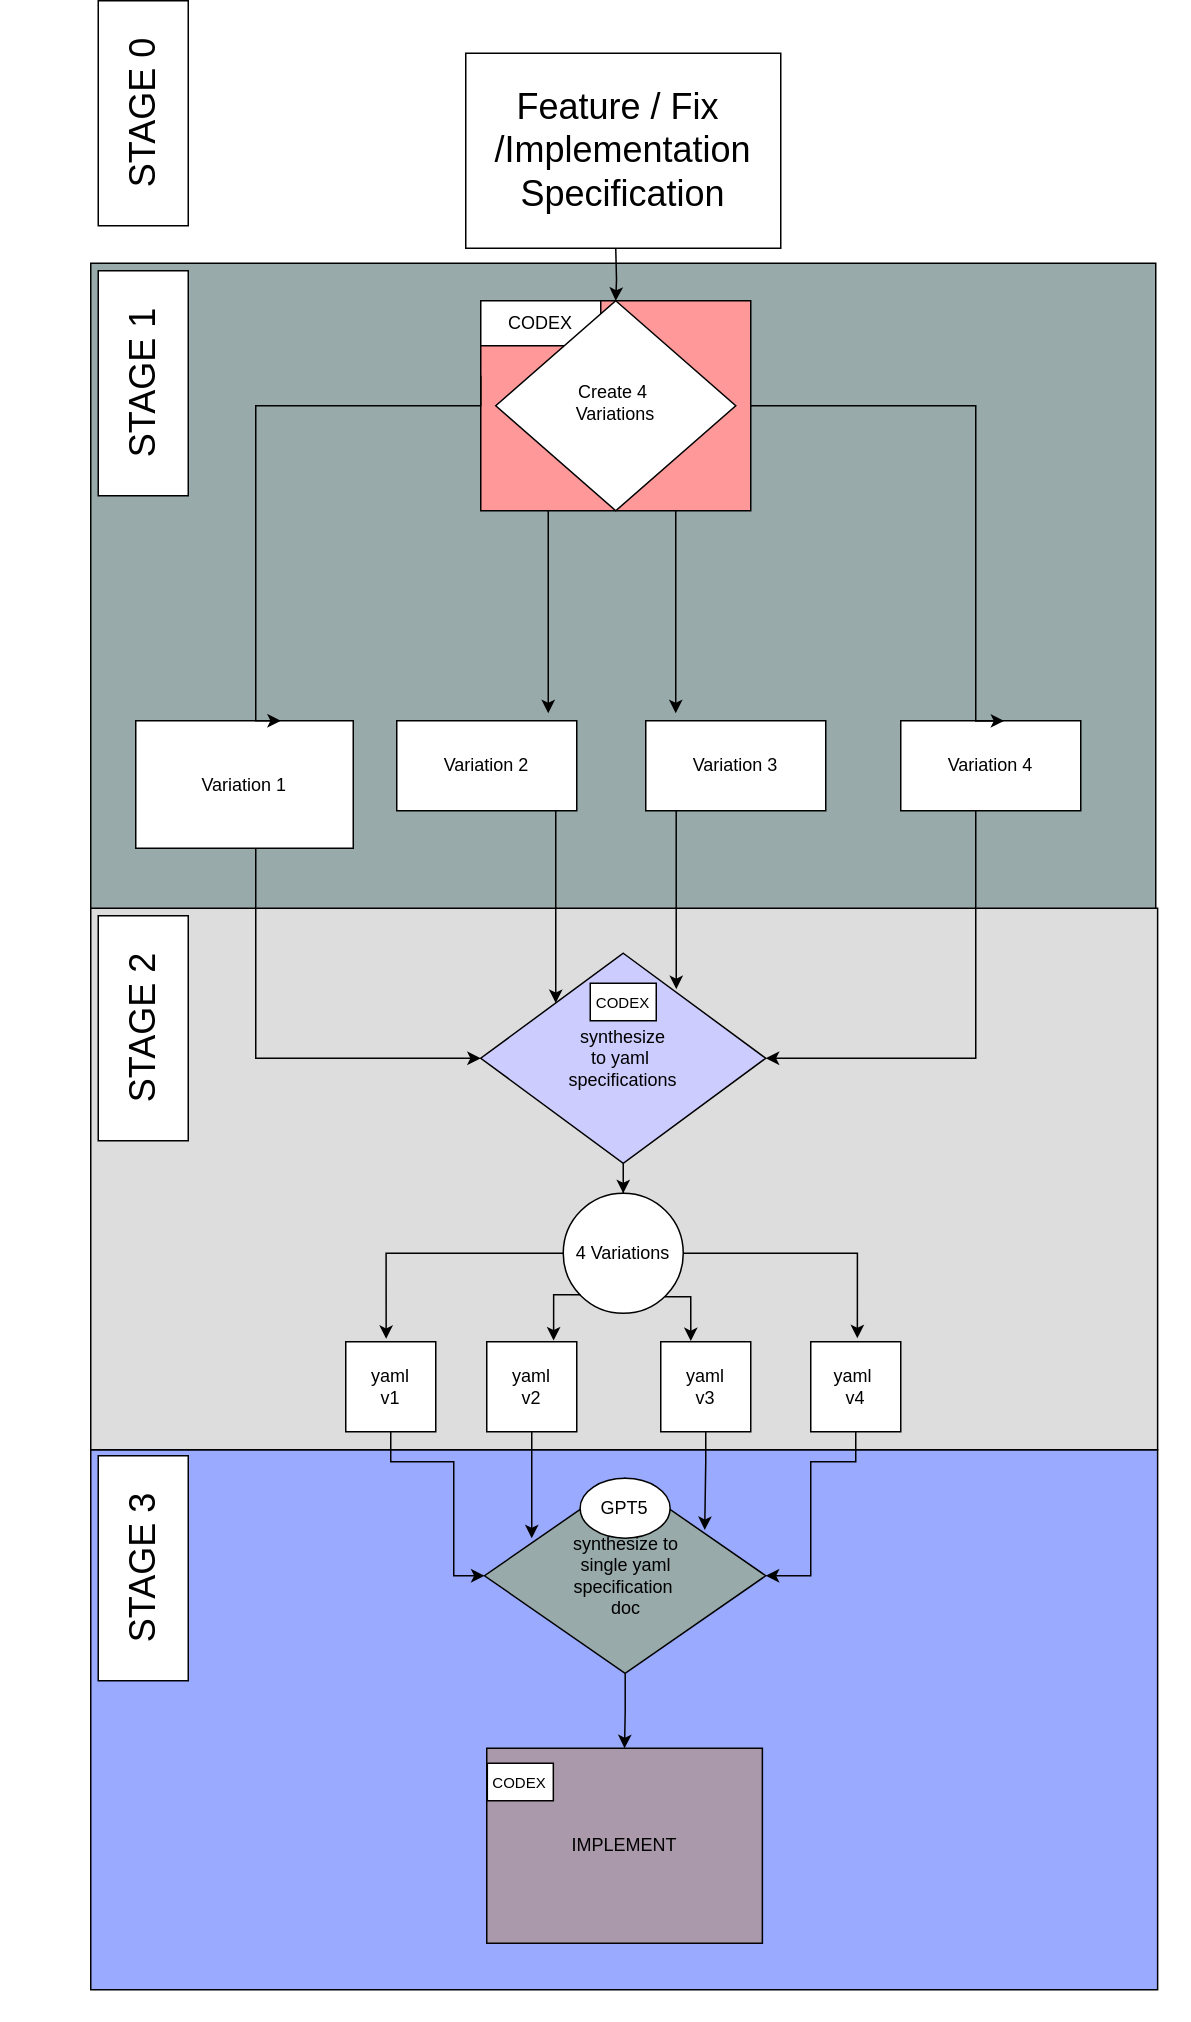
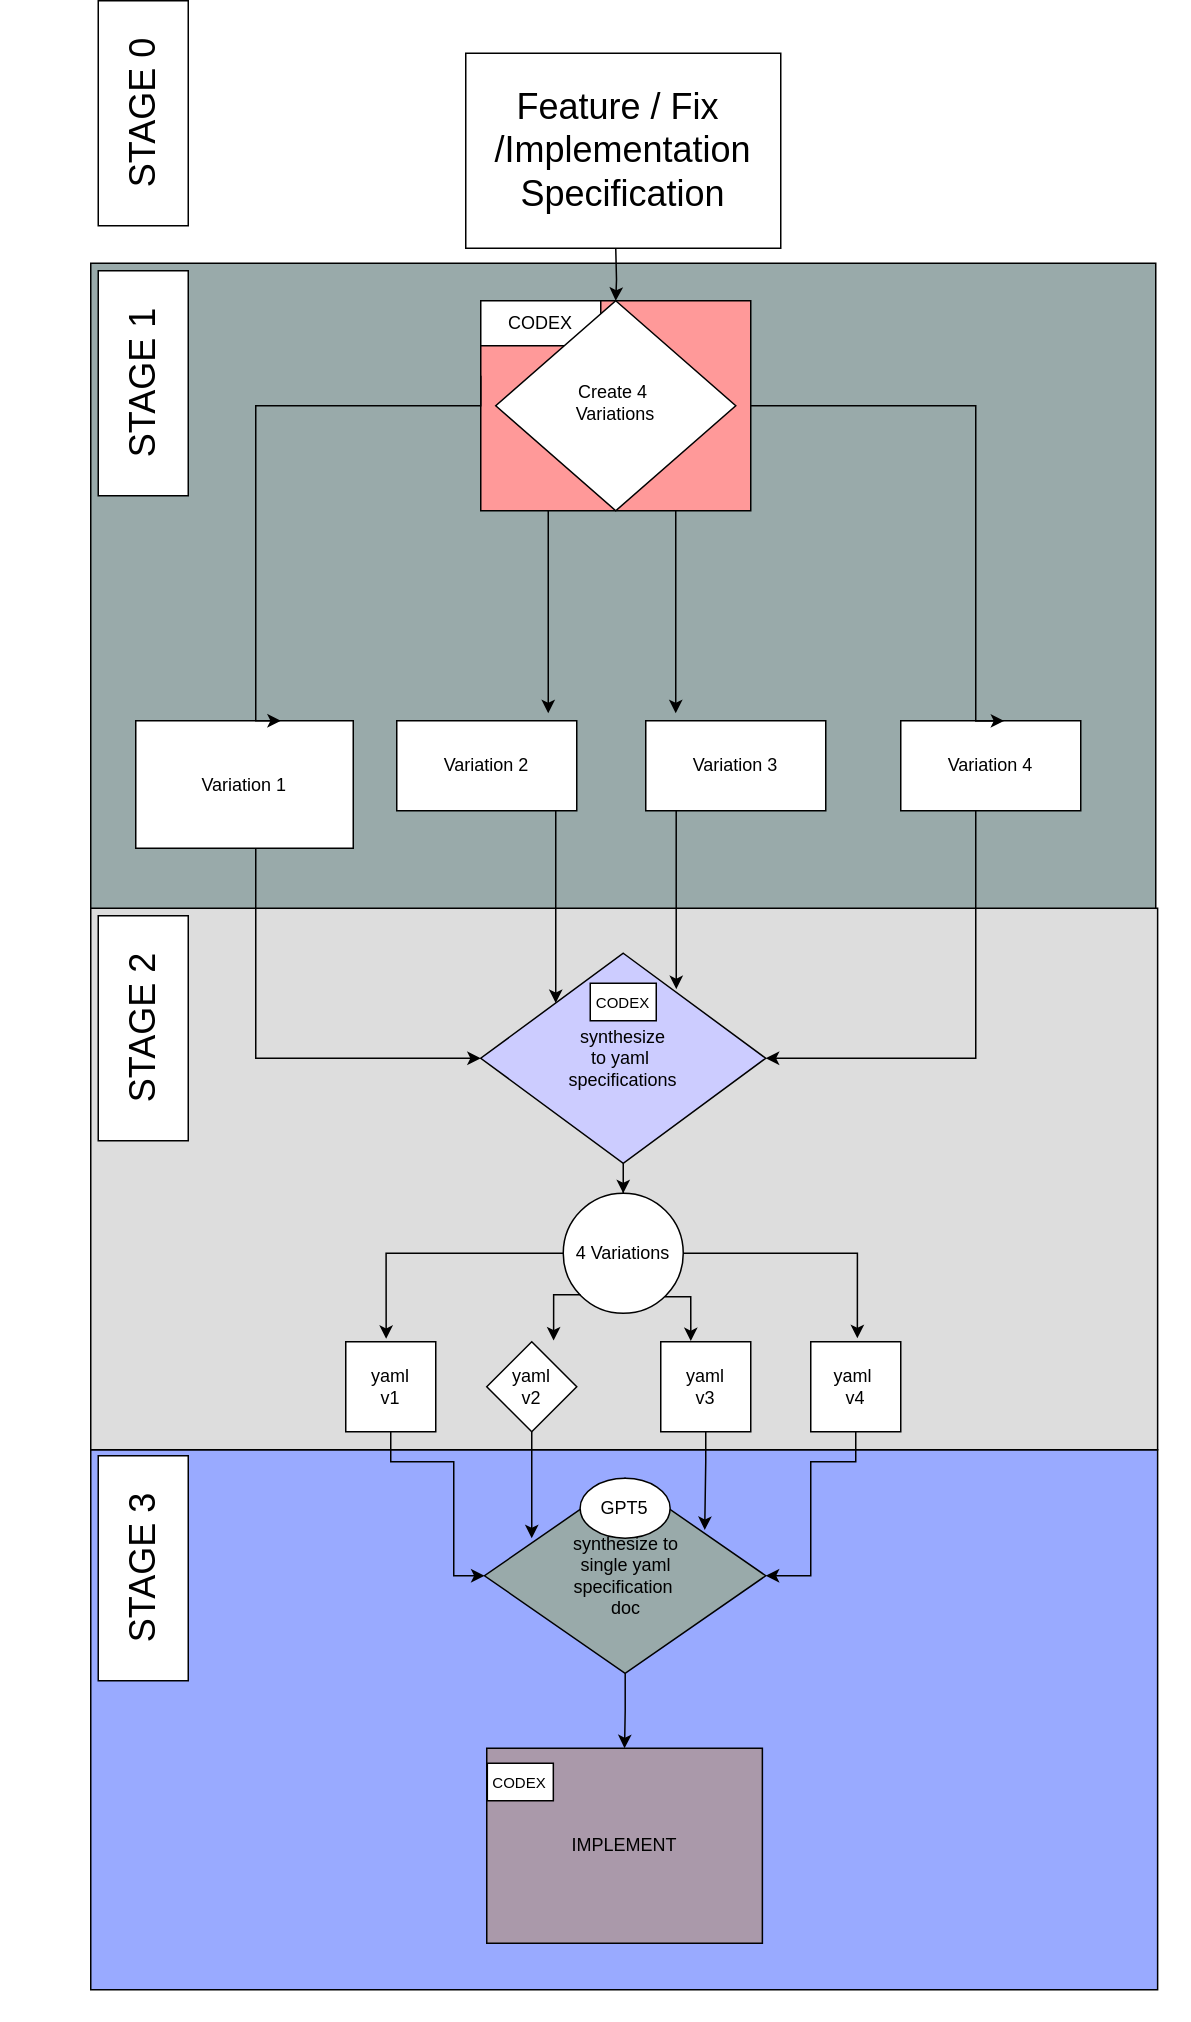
(532, 1387) -> (532, 1387)
